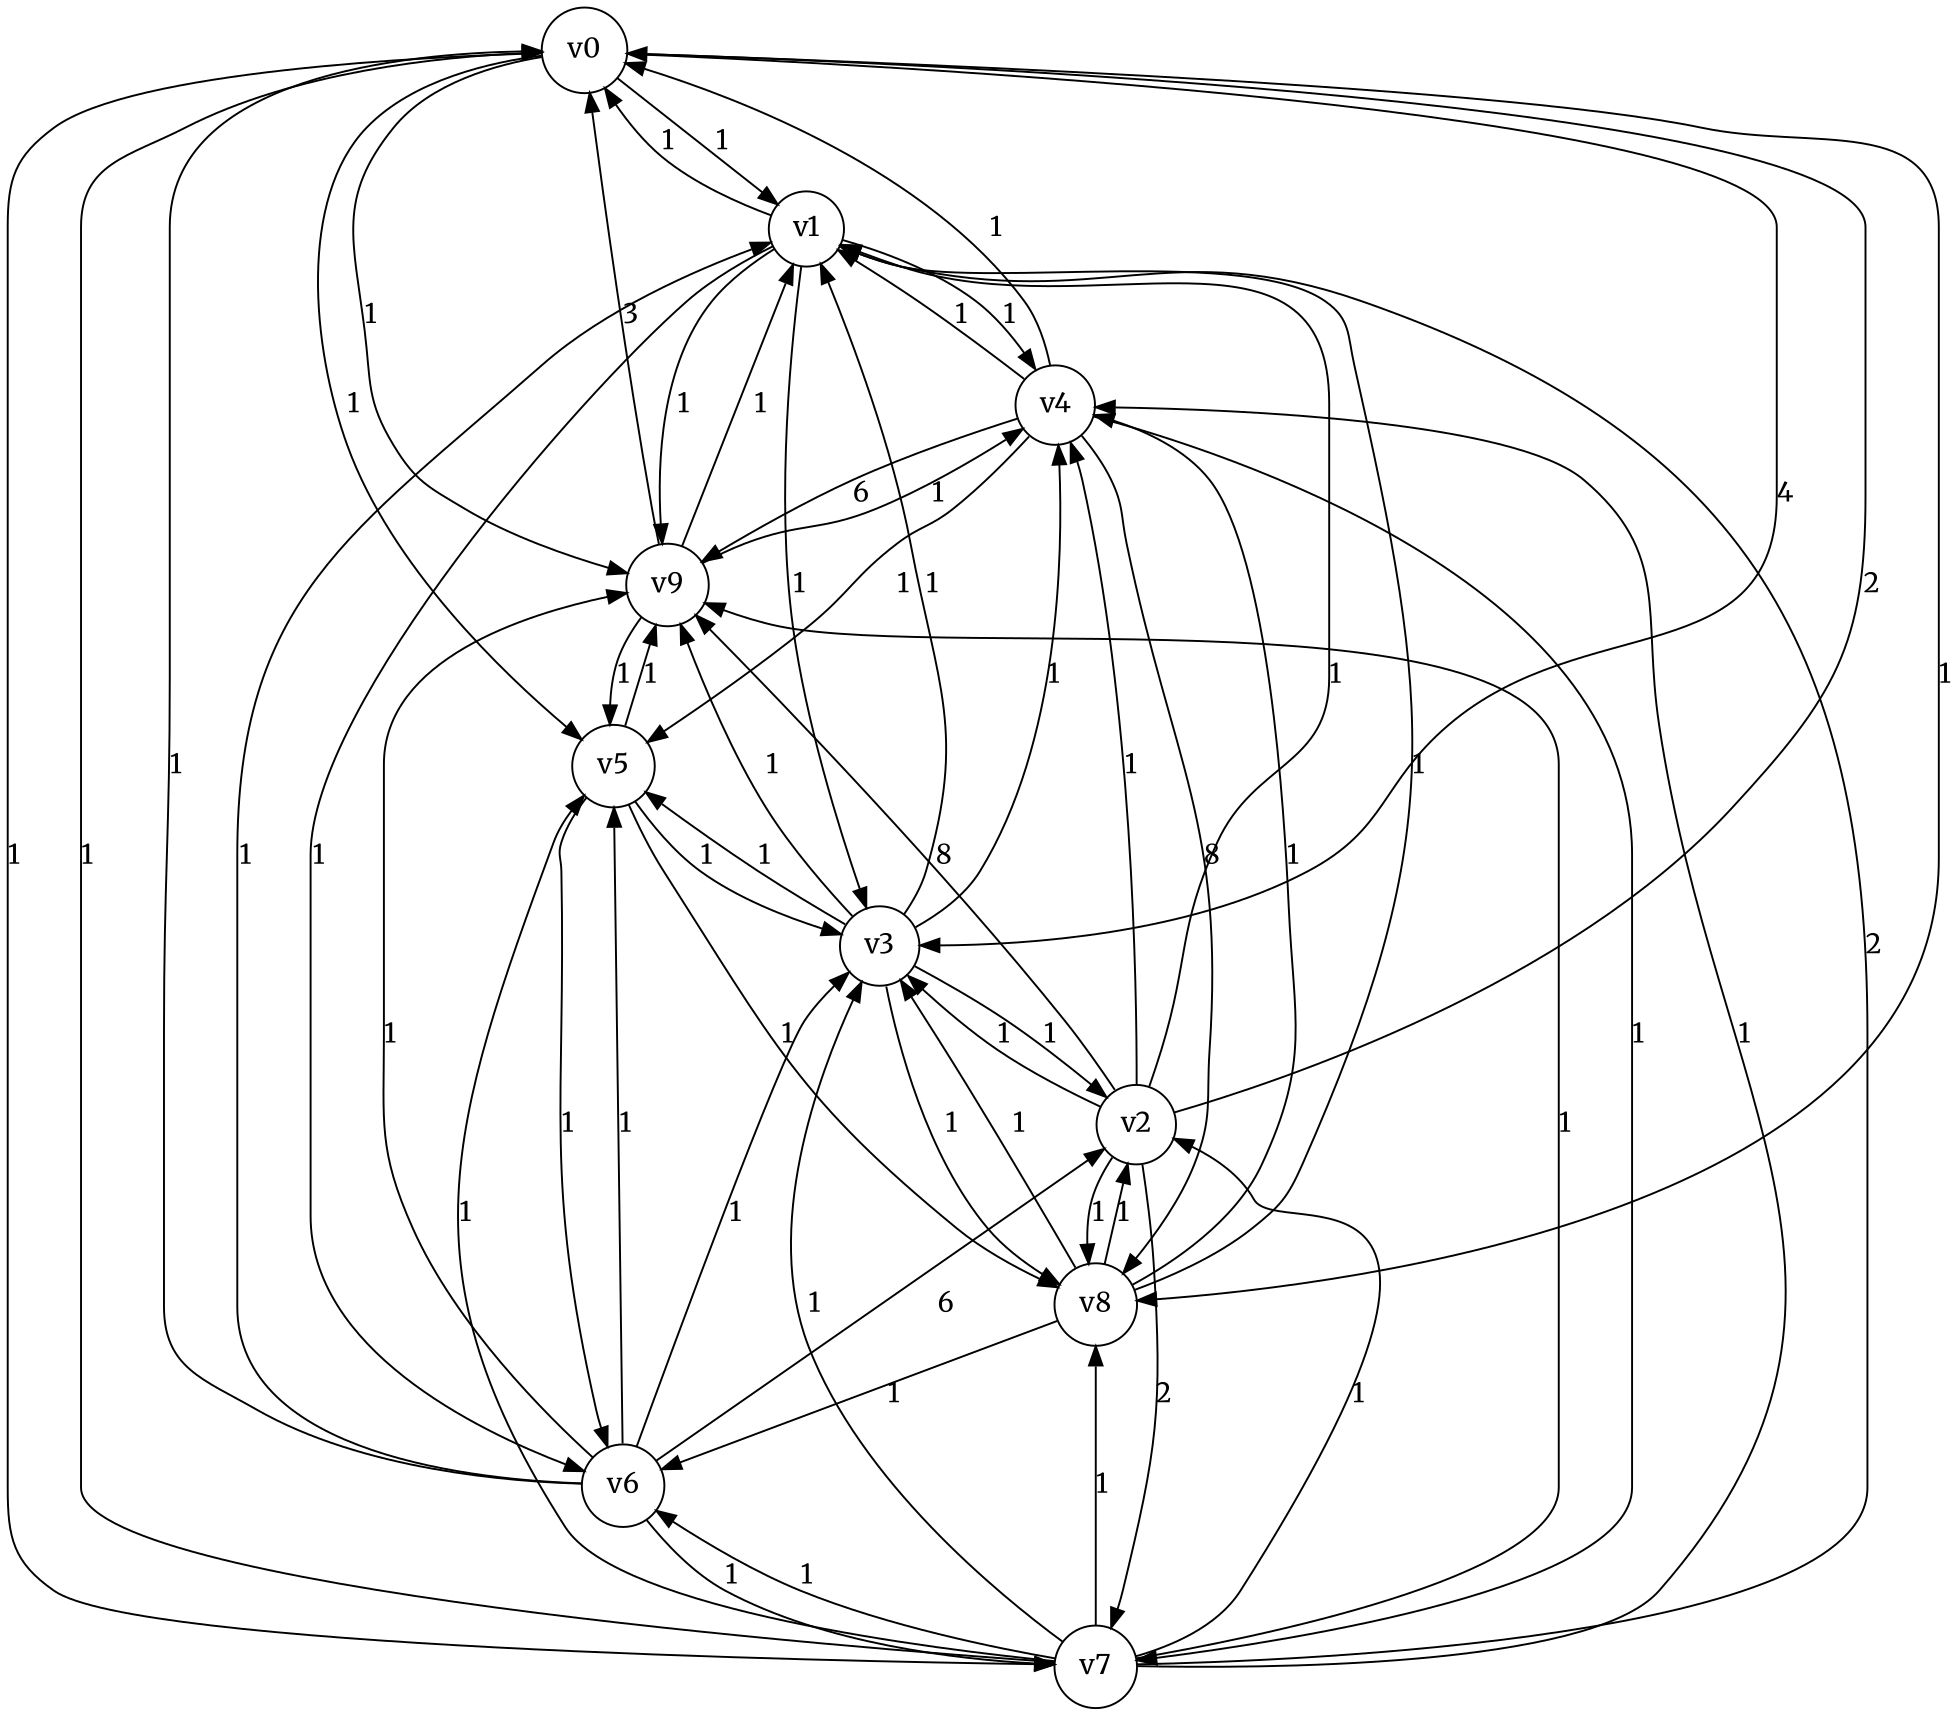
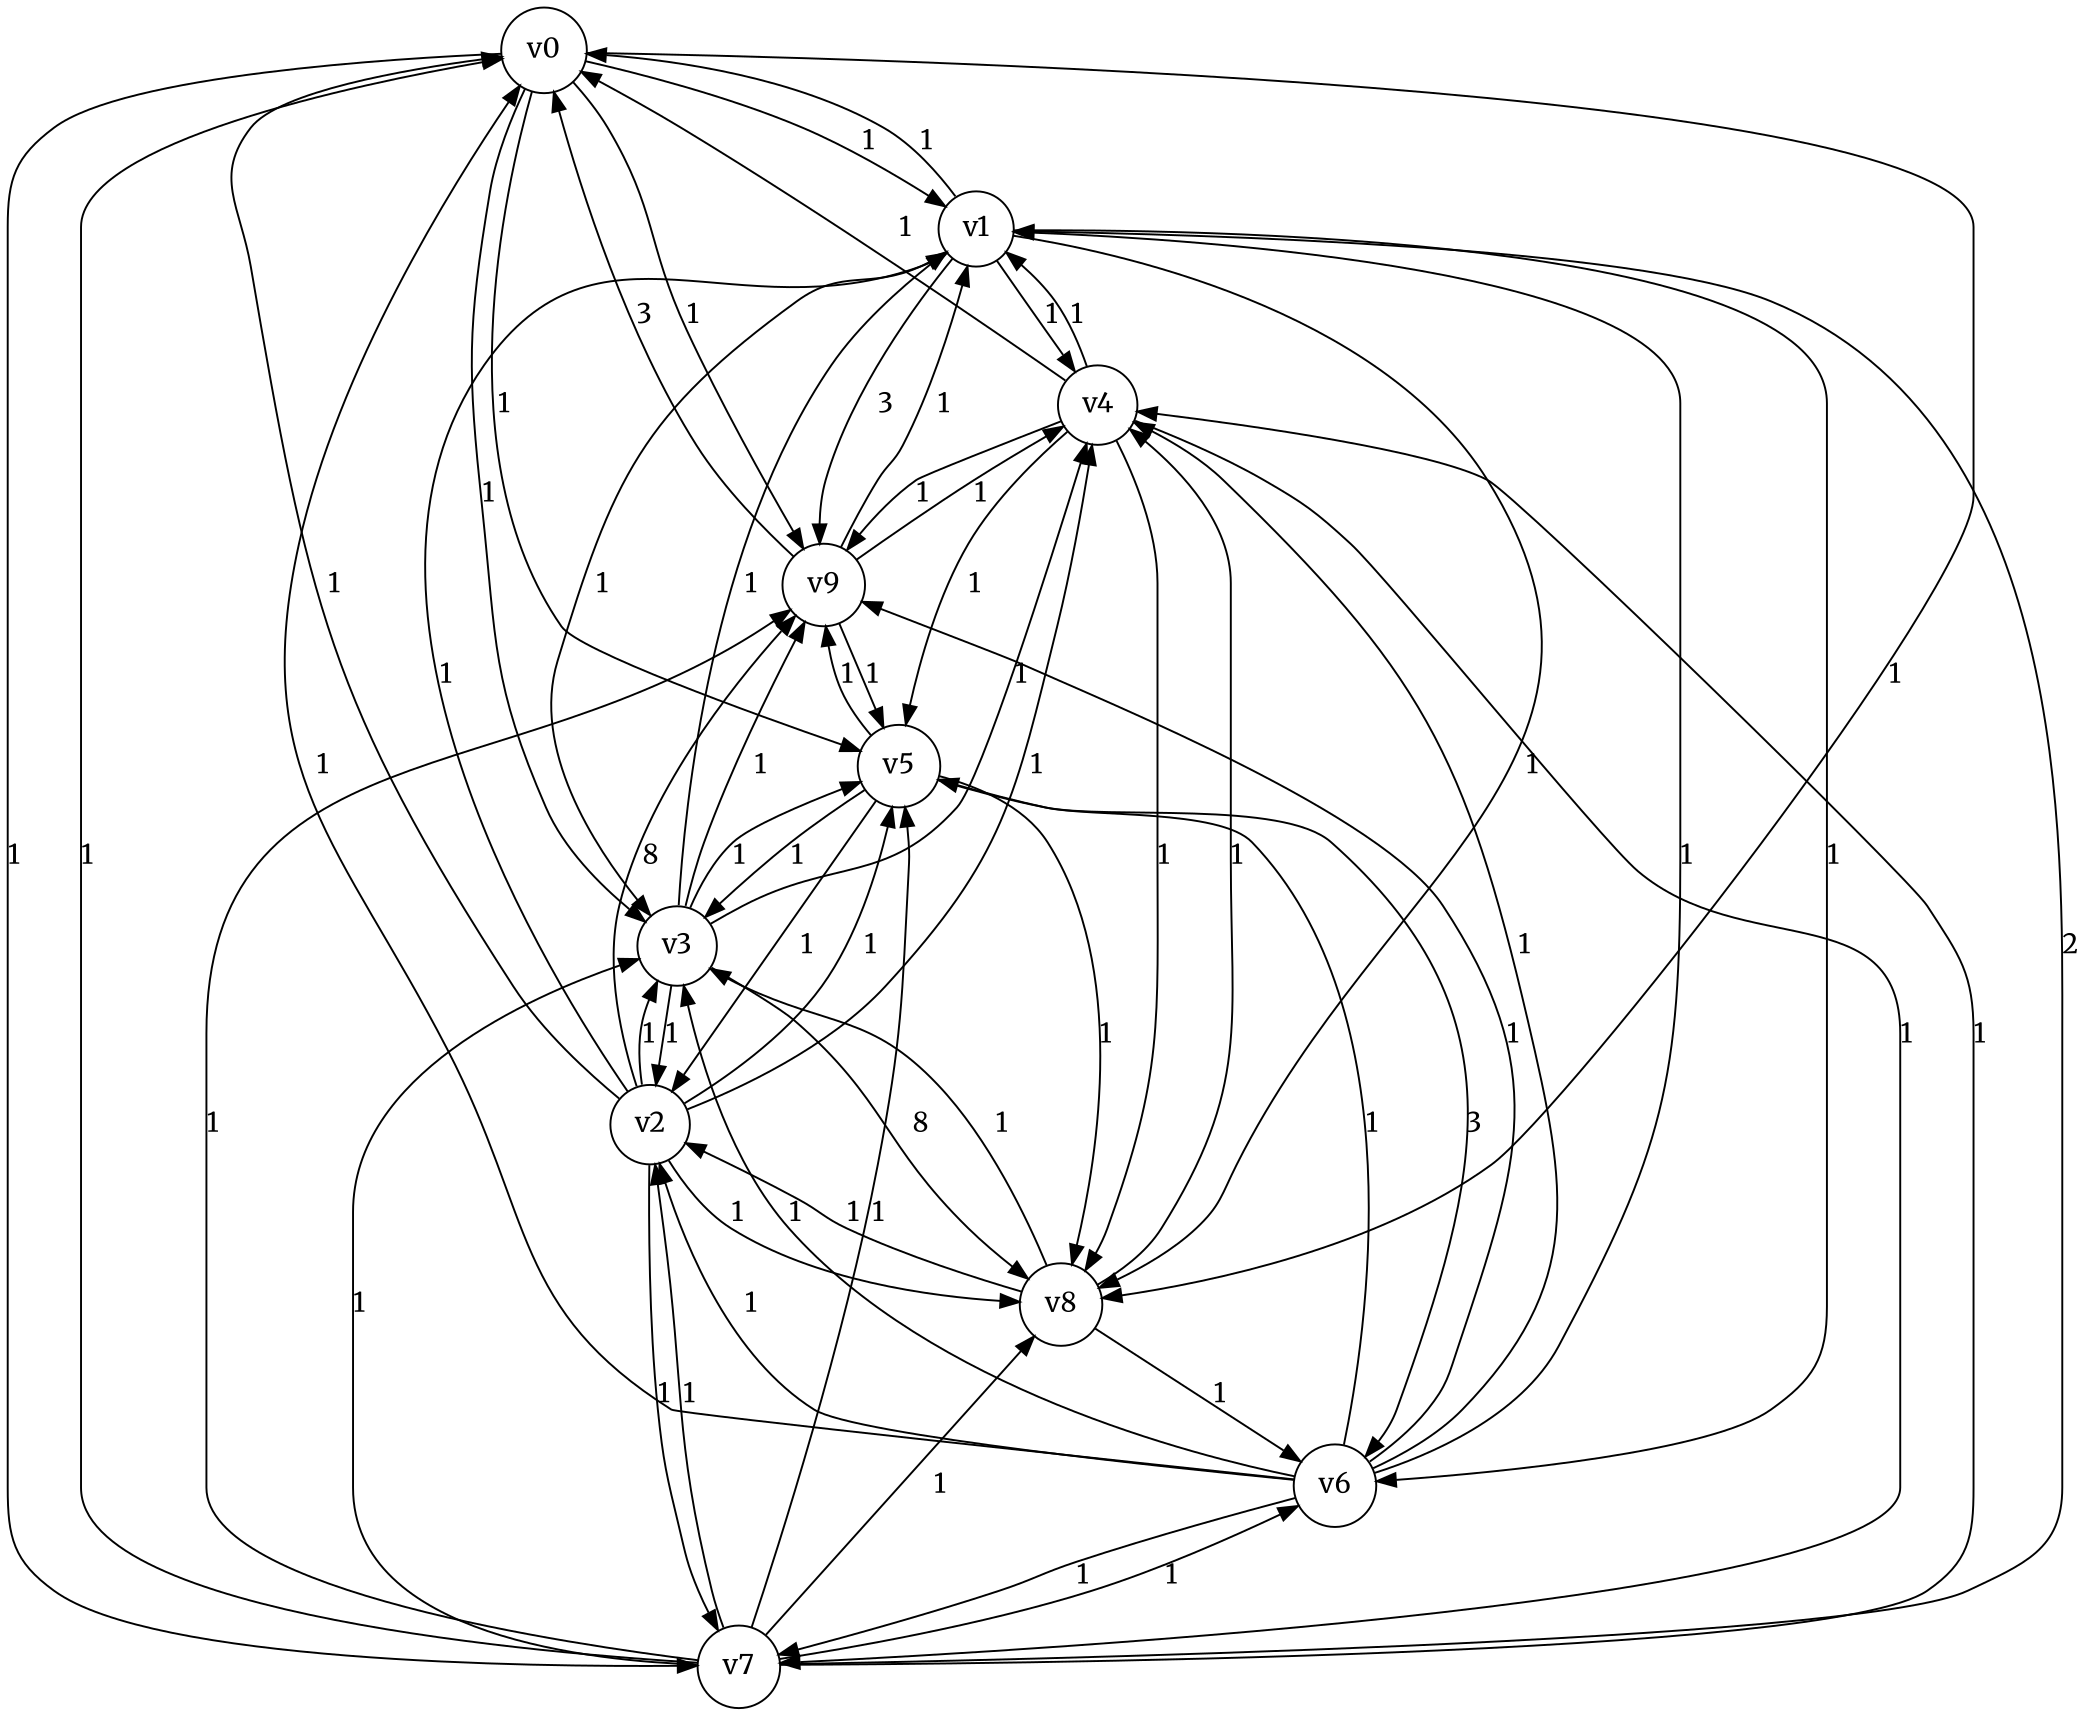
(684, 405) -> (886, 405)
(861, 494) -> (923, 494)
(1785, 494) -> (489, 494)
(1872, 585) -> (335, 585)
(1401, 607) -> (1538, 673)
(1212, 857) -> (1164, 857)
none -> (1504, 926)
none -> (780, 938)
none -> (819, 989)
(568, 1125) -> (1475, 1125)
(952, 1125) -> (921, 1125)
(946, 1305) -> (751, 1305)
(1164, 1395) -> (665, 1395)
